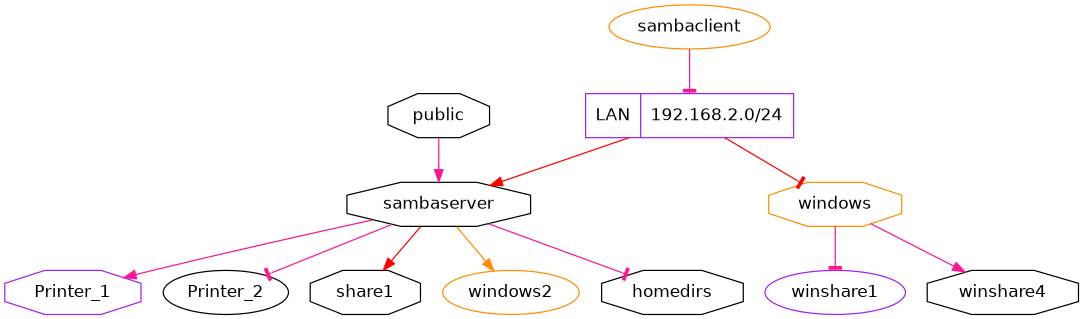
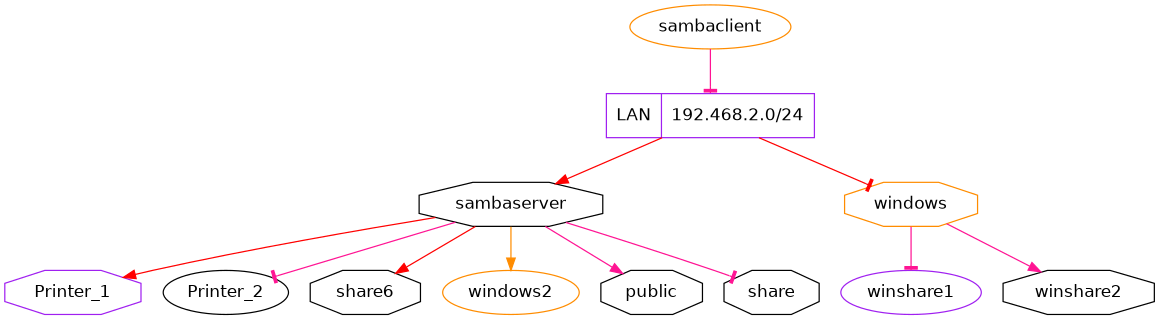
(717, 115) -> (738, 115)
(439, 154) -> (579, 247)
(254, 246) -> (285, 244)
(365, 292) -> (365, 292)
(672, 292) -> (772, 292)
(1003, 292) -> (1079, 292)
